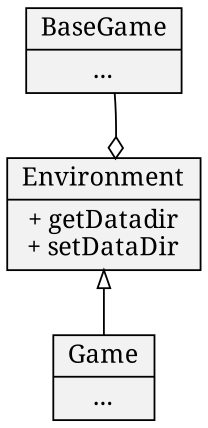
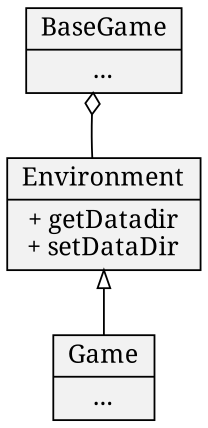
(116, 115) -> (92, 137)
